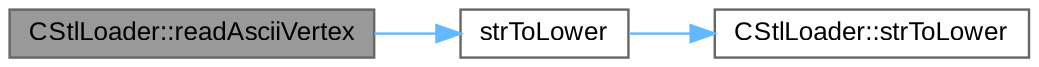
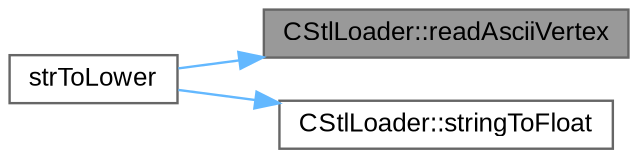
(405, 34) -> (209, 64)
(872, 34) -> (446, 125)
